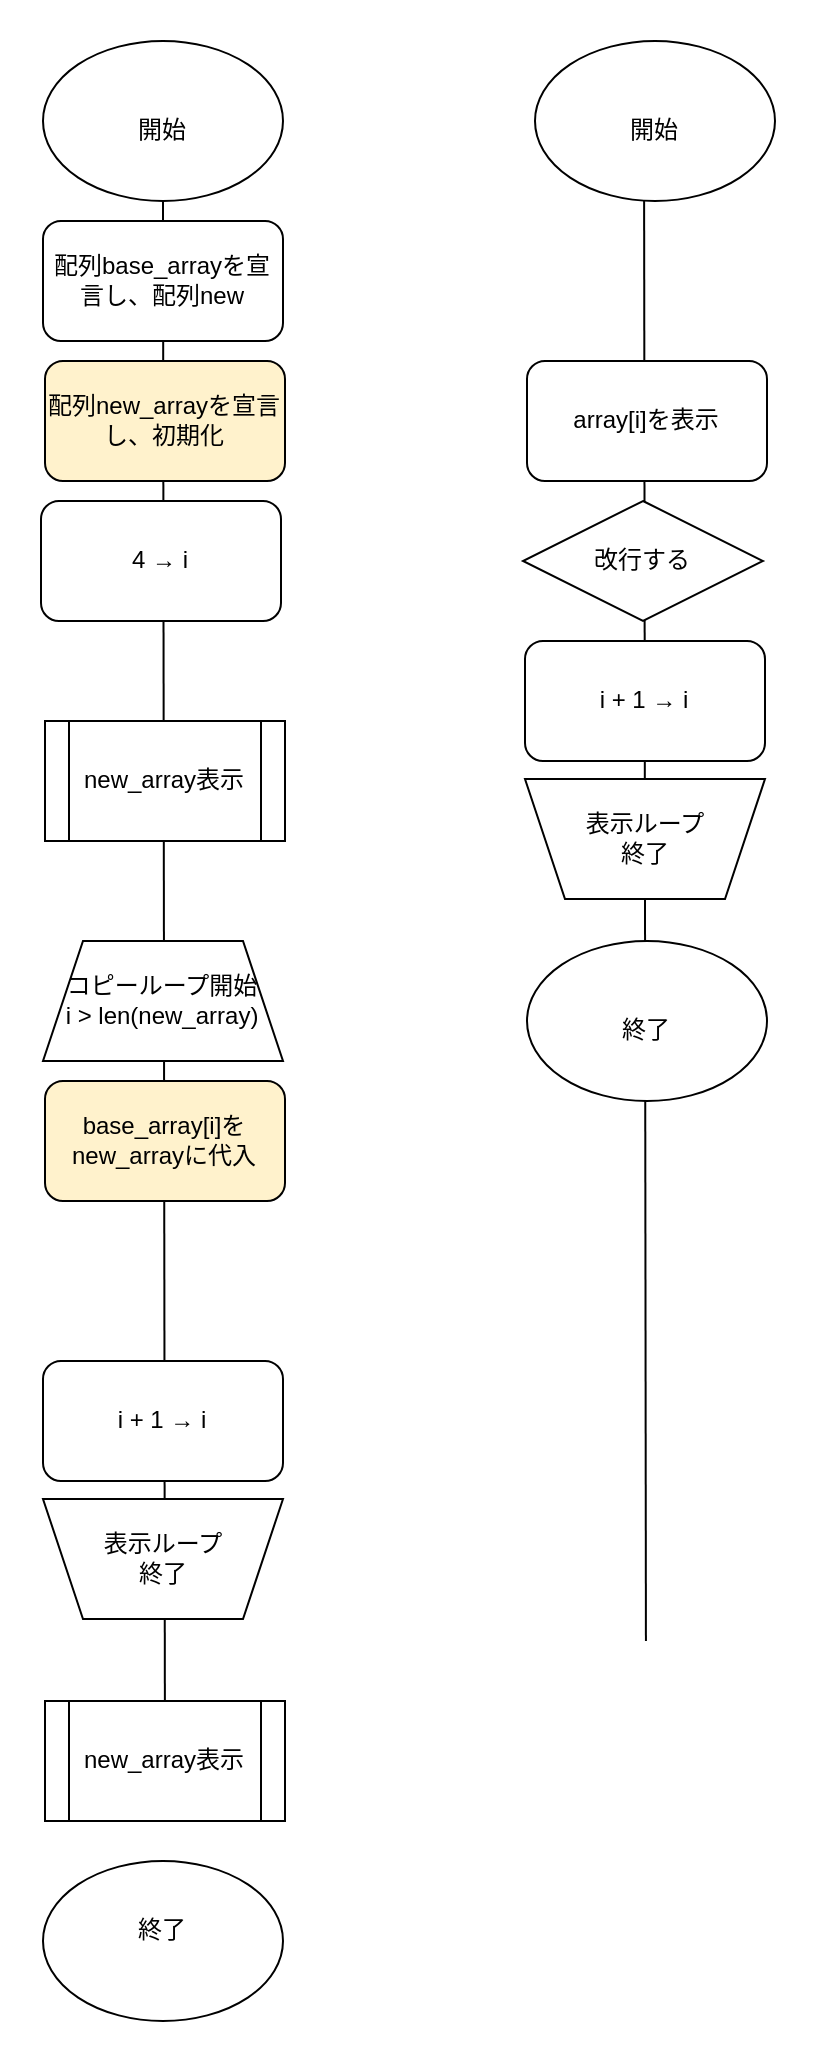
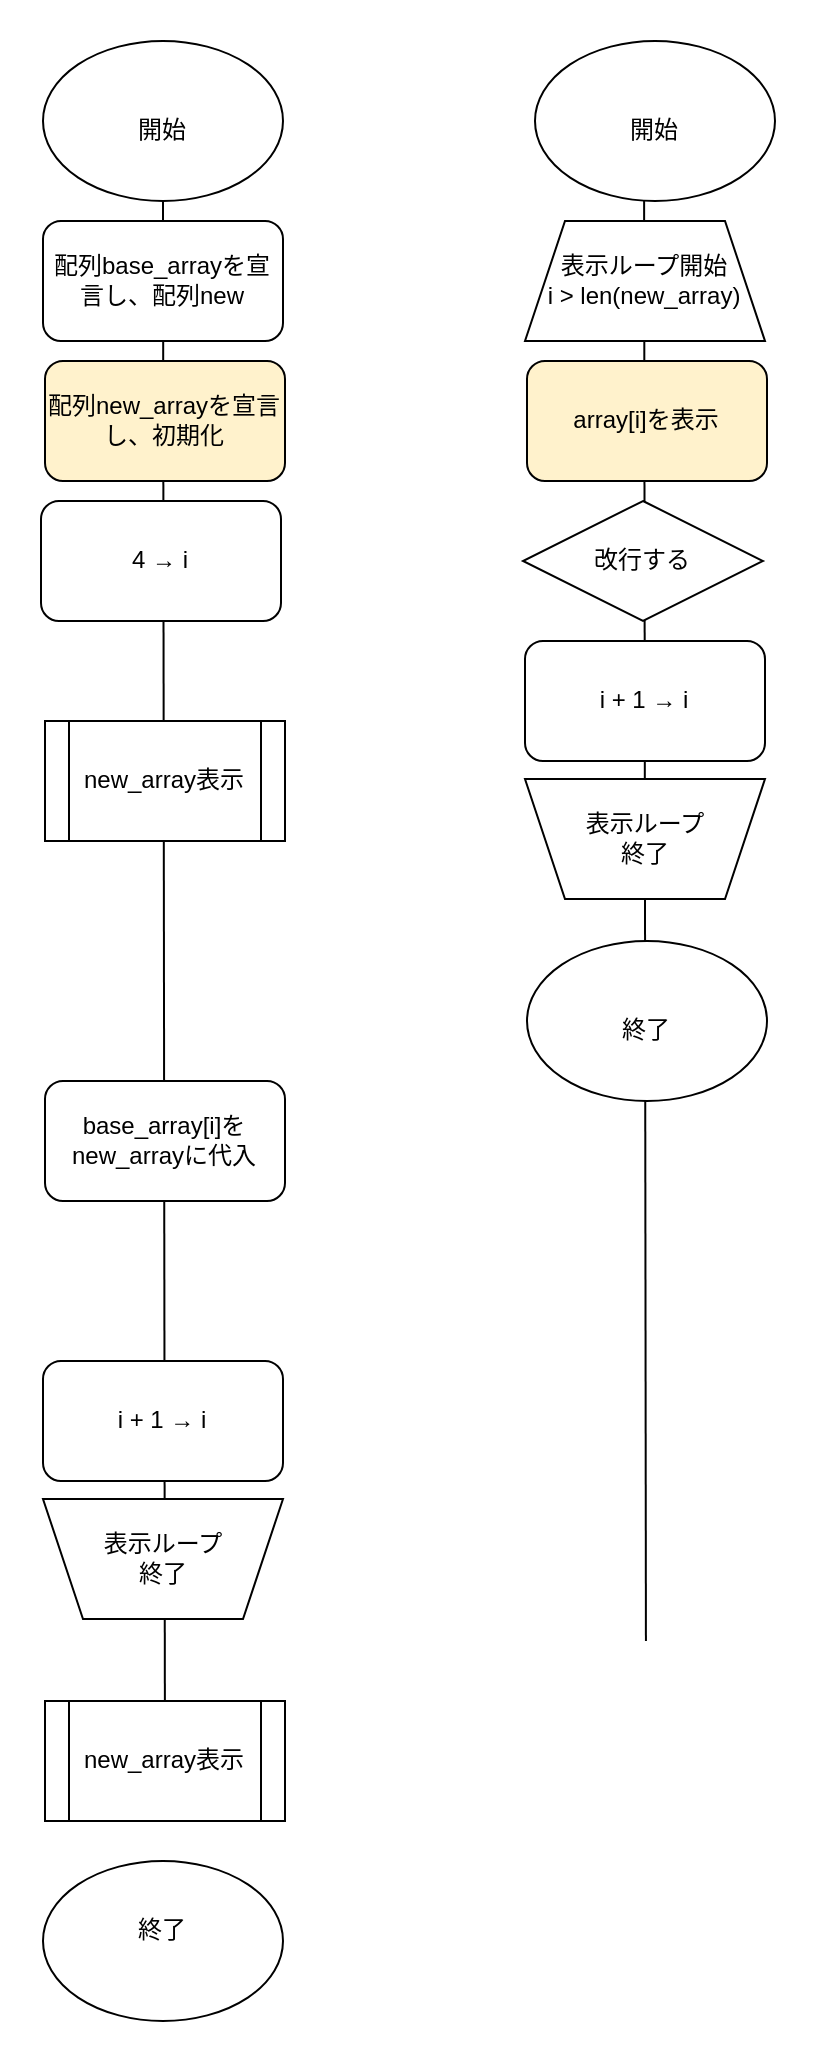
none -> (645, 281)
(647, 421) -> (647, 421)
(163, 1001) -> none
(165, 1141) -> (165, 1141)
